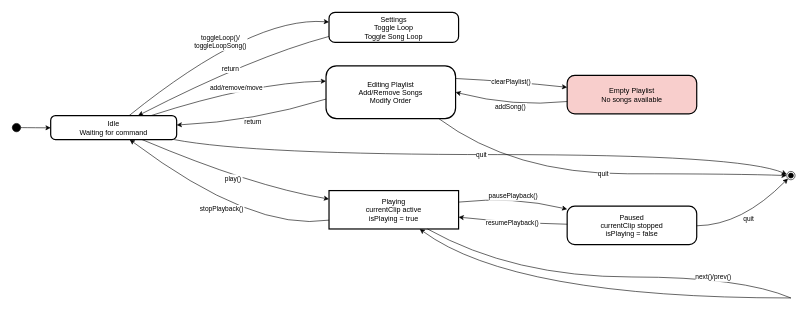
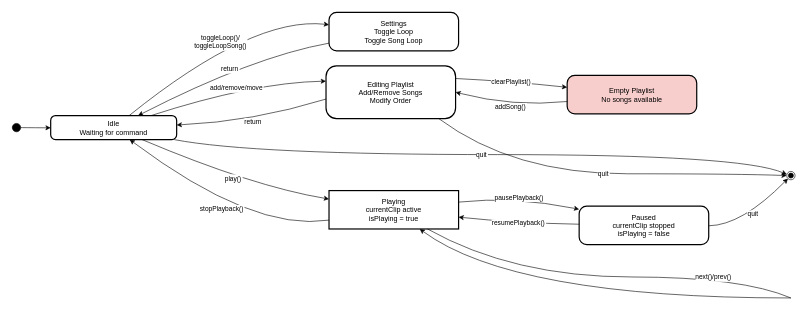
(394, 27) -> (394, 32)
(632, 225) -> (644, 225)
